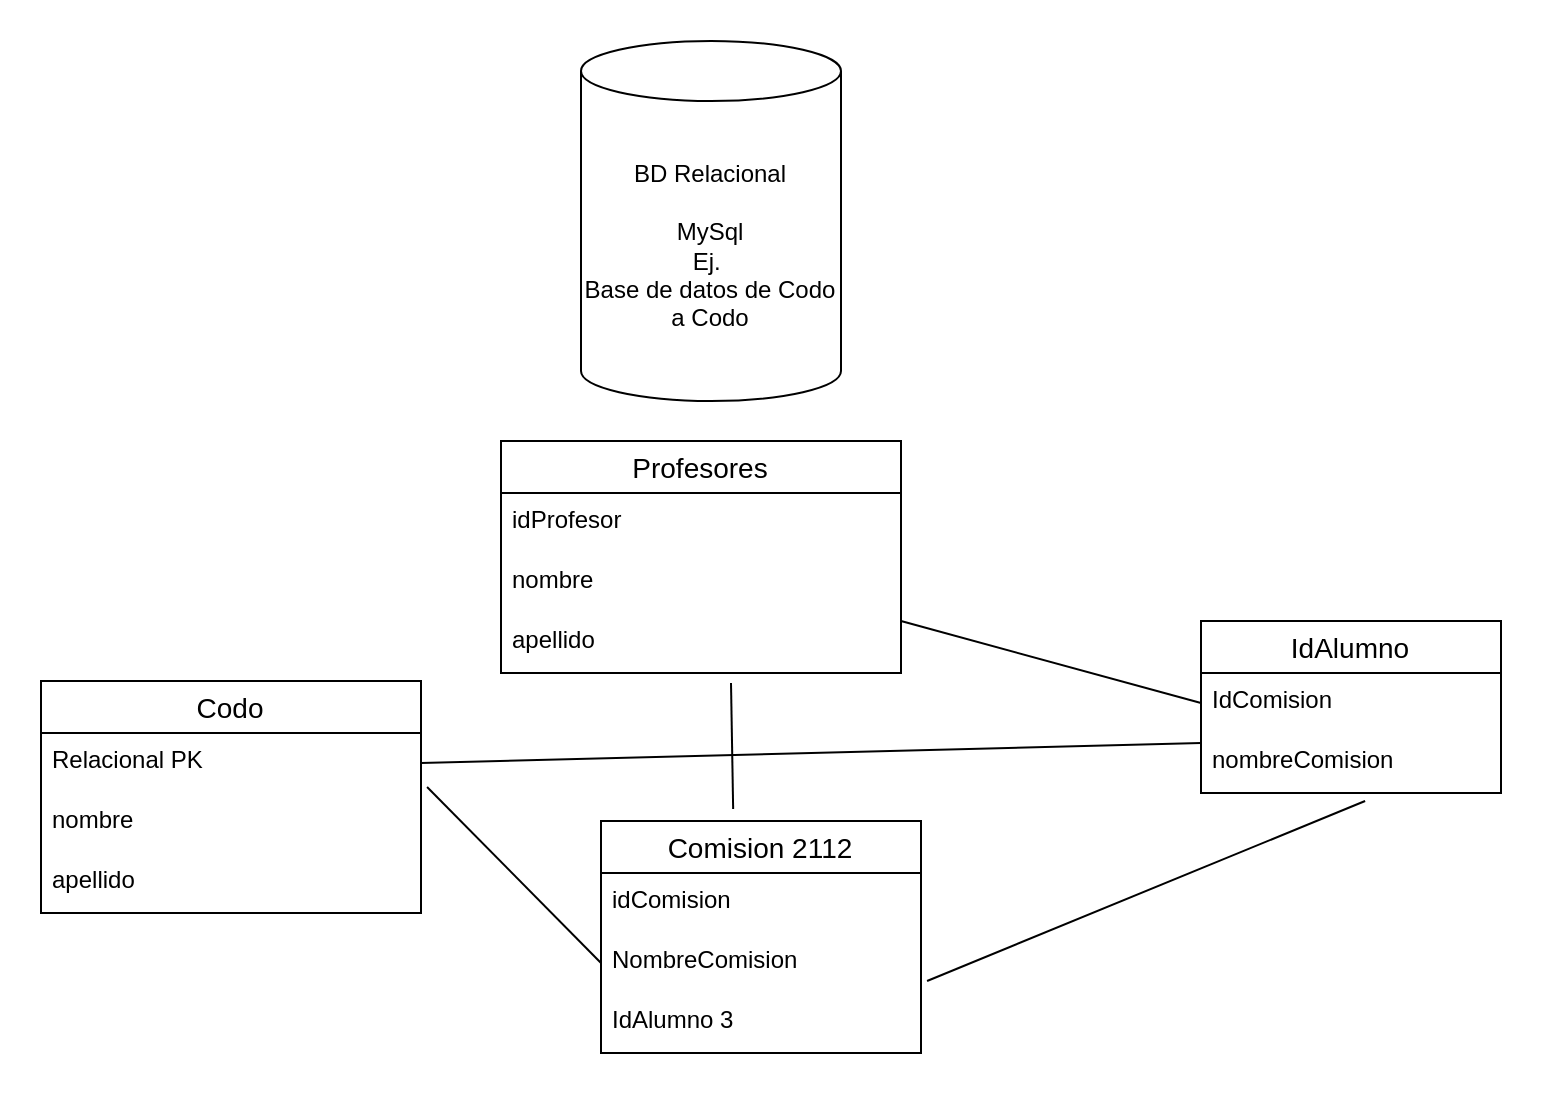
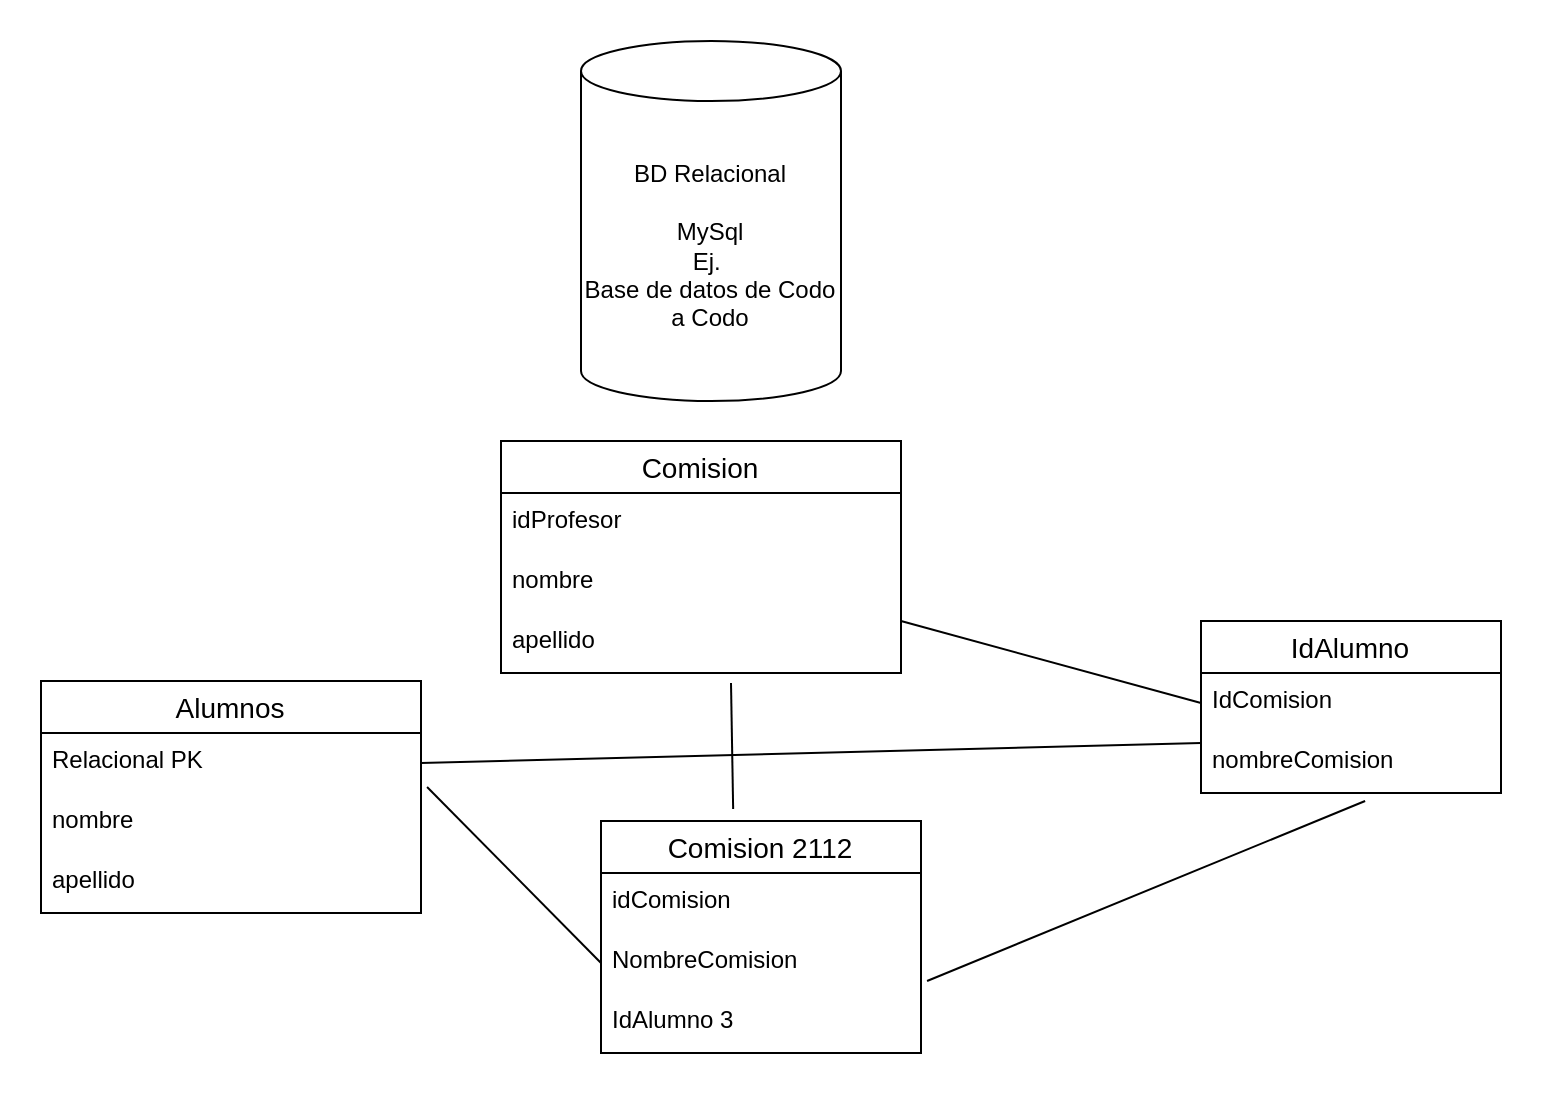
(700, 469) -> (700, 469)
(230, 709) -> (230, 709)
